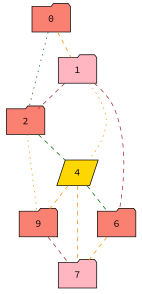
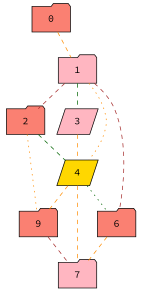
(38, 70) -> none
none -> (78, 122)
(97, 198) -> (97, 198)
